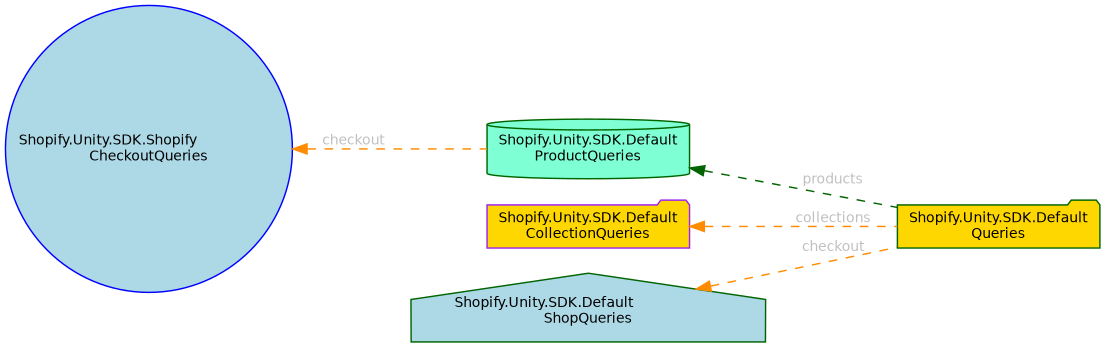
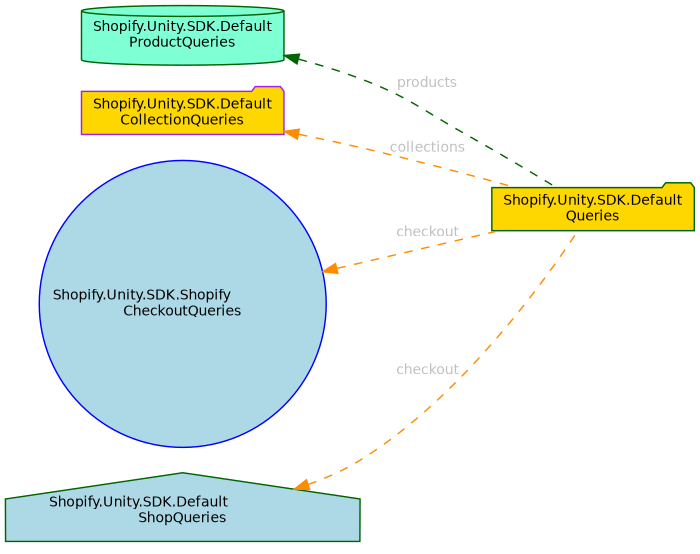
(397, 149) -> (418, 250)
